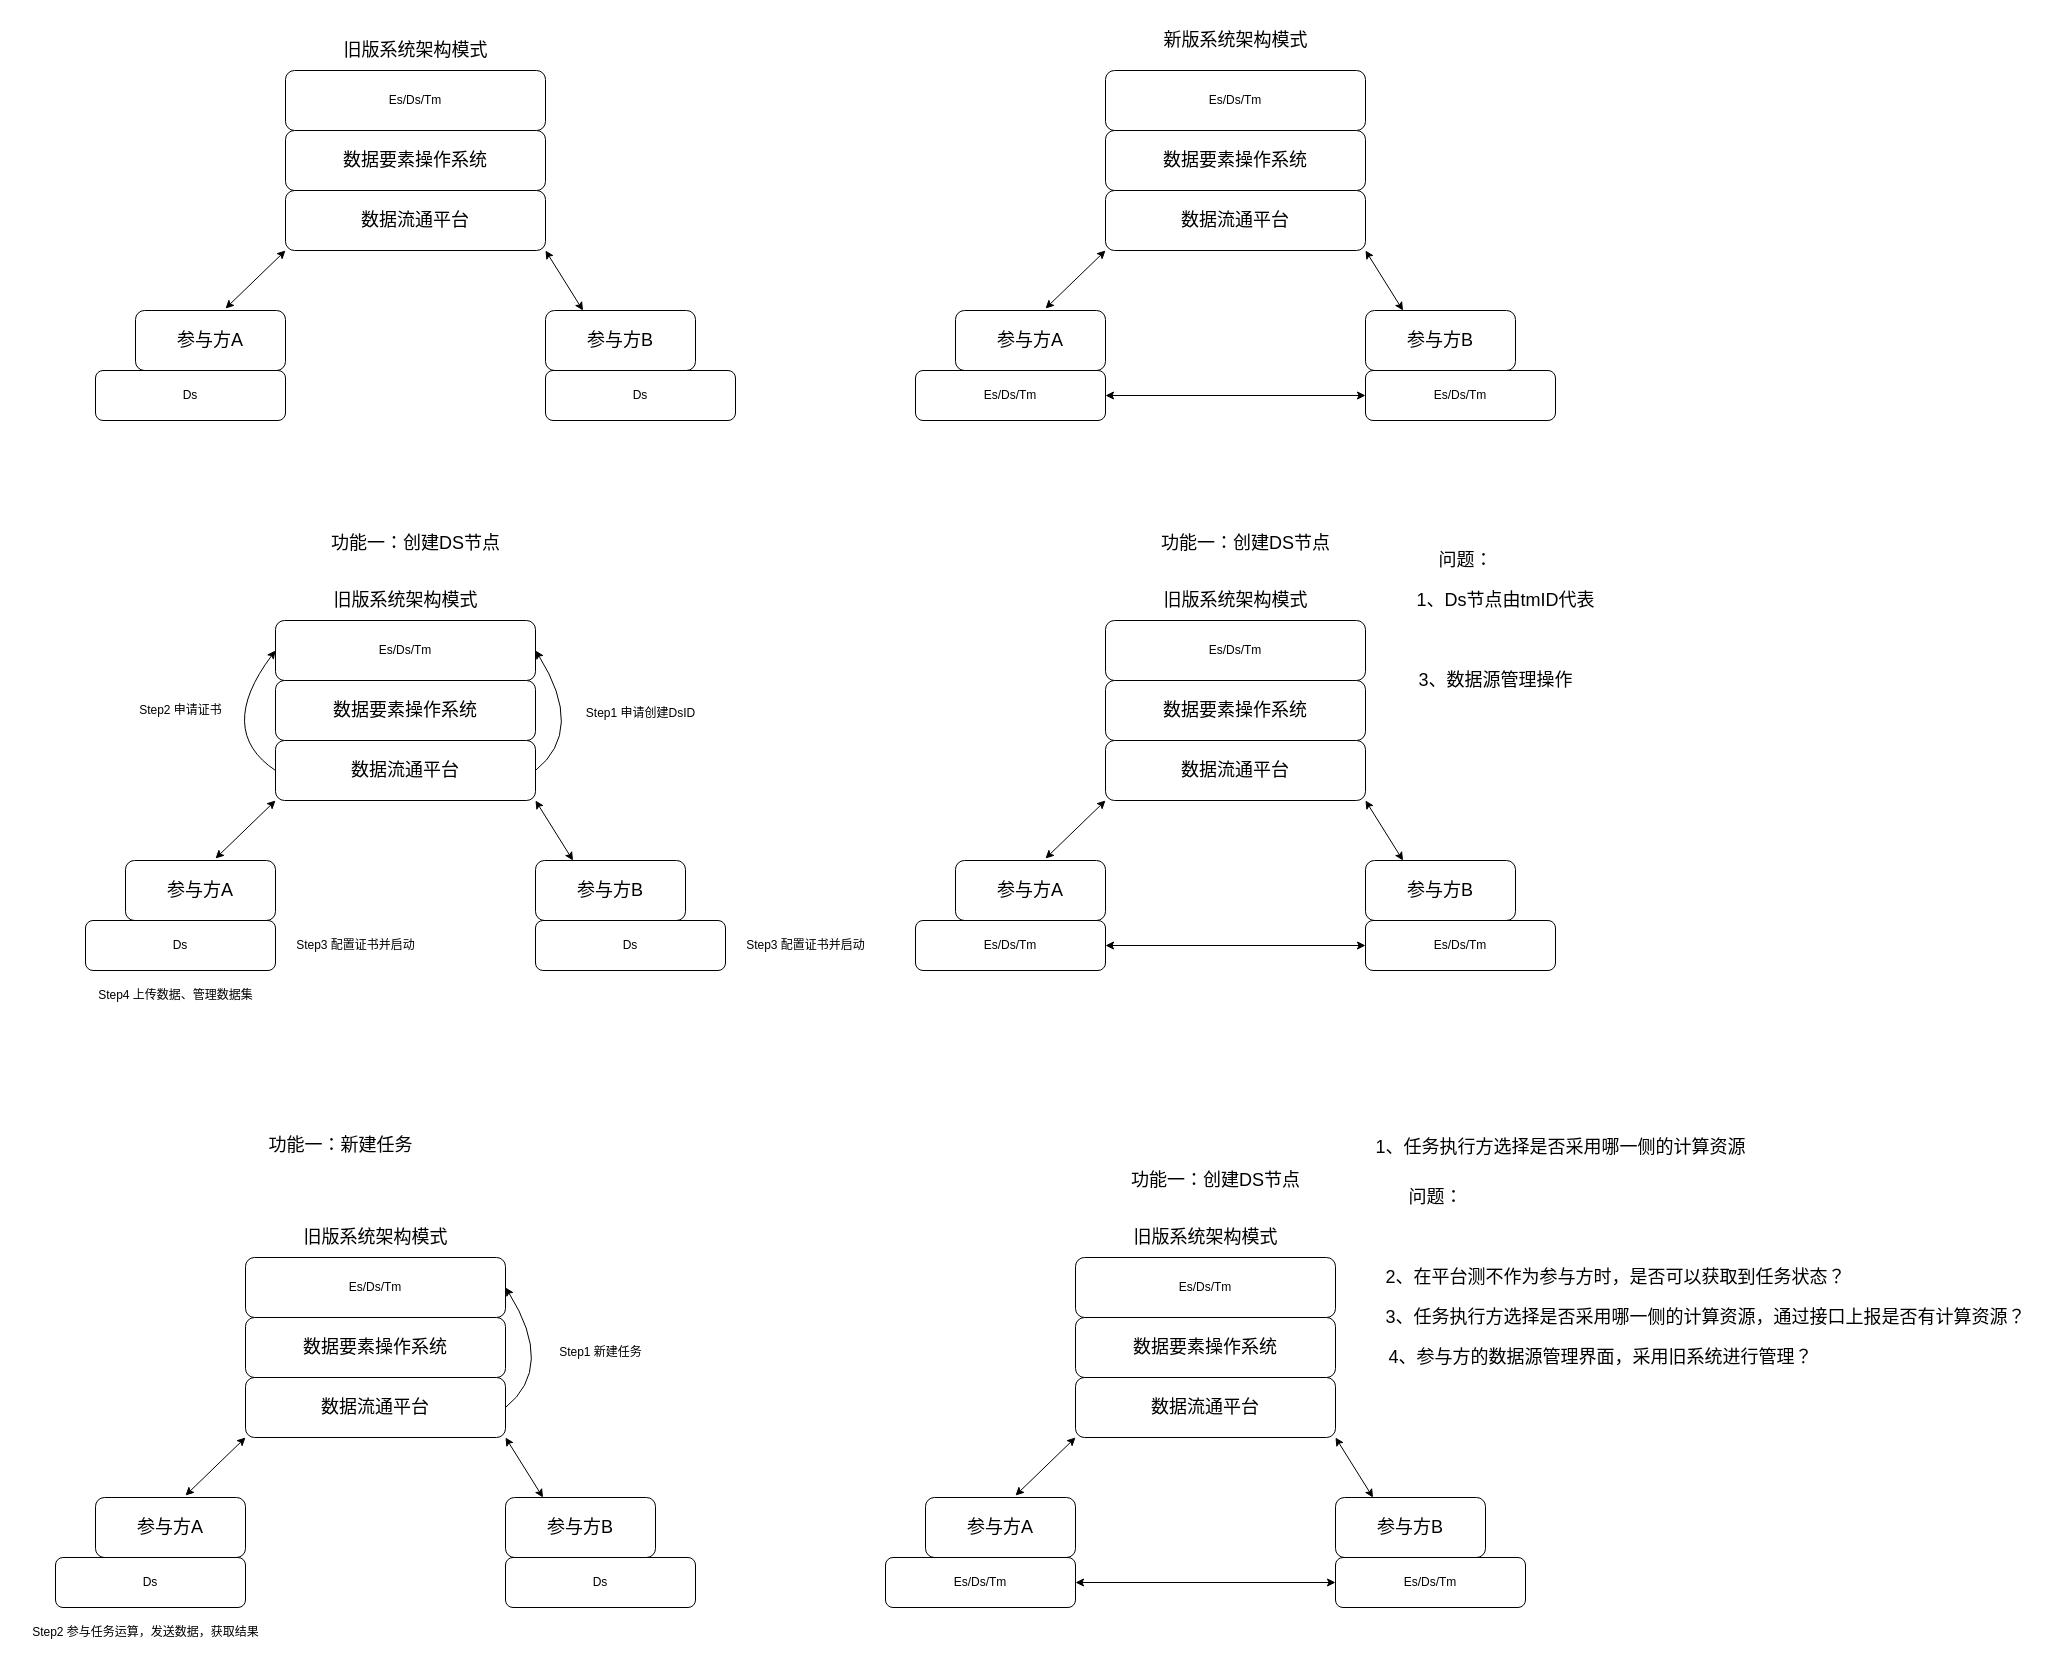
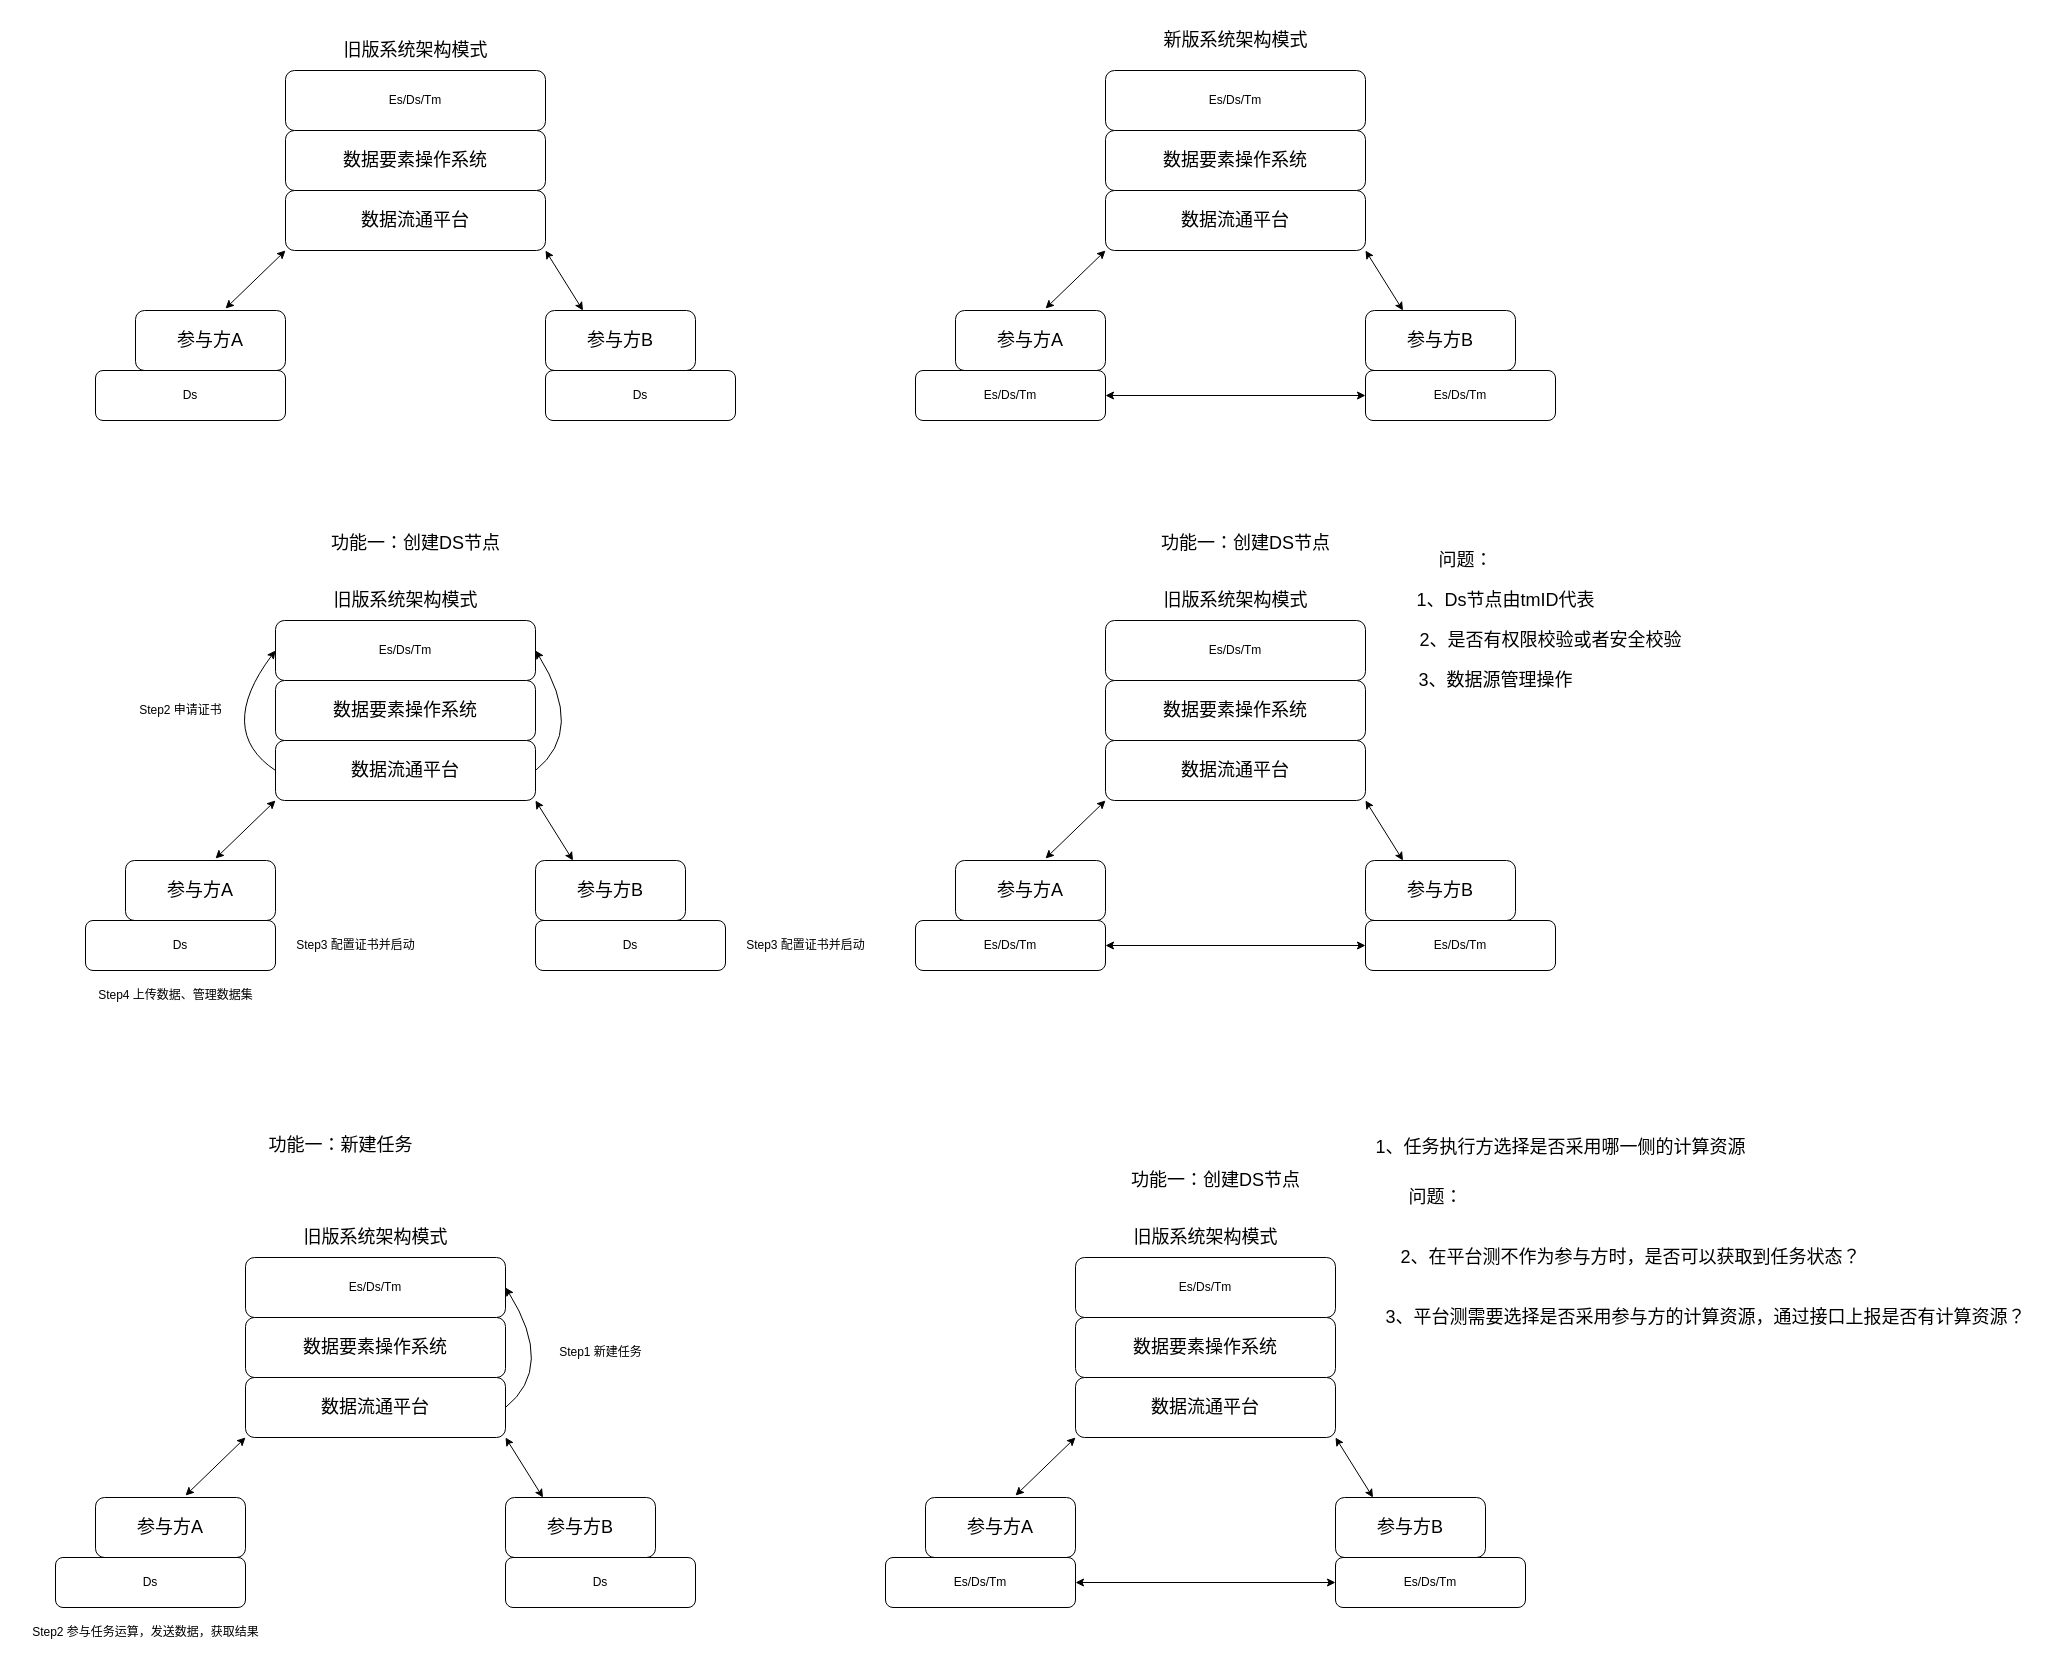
none -> (1551, 641)
(641, 714) -> none
(1616, 1278) -> (1631, 1258)
(1706, 1318) -> (1706, 1318)
(1601, 1358) -> none
